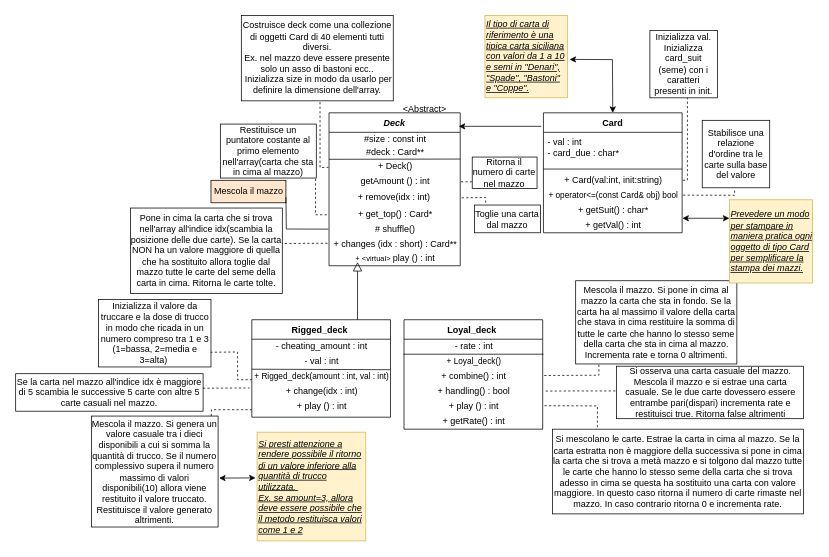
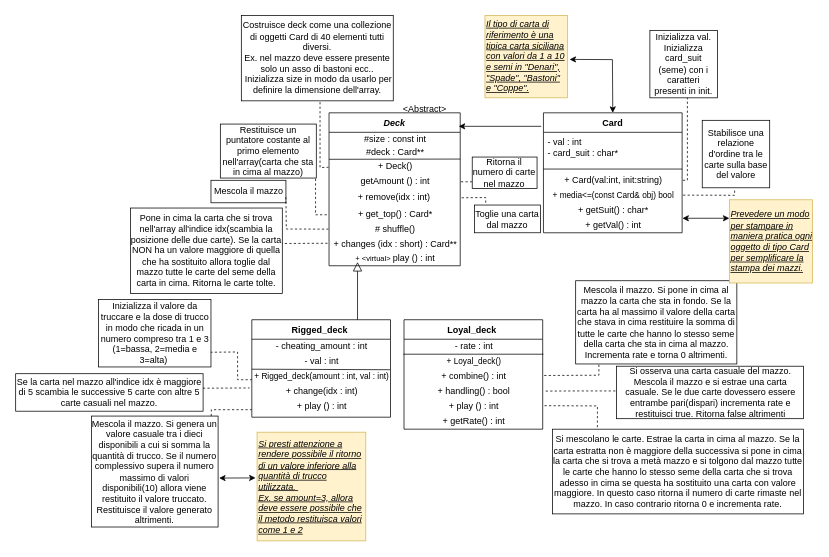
(568, 143) -> (568, 143)
(248, 192) -> (248, 192)
(614, 195) -> (614, 195)
(293, 229) -> (293, 229)
